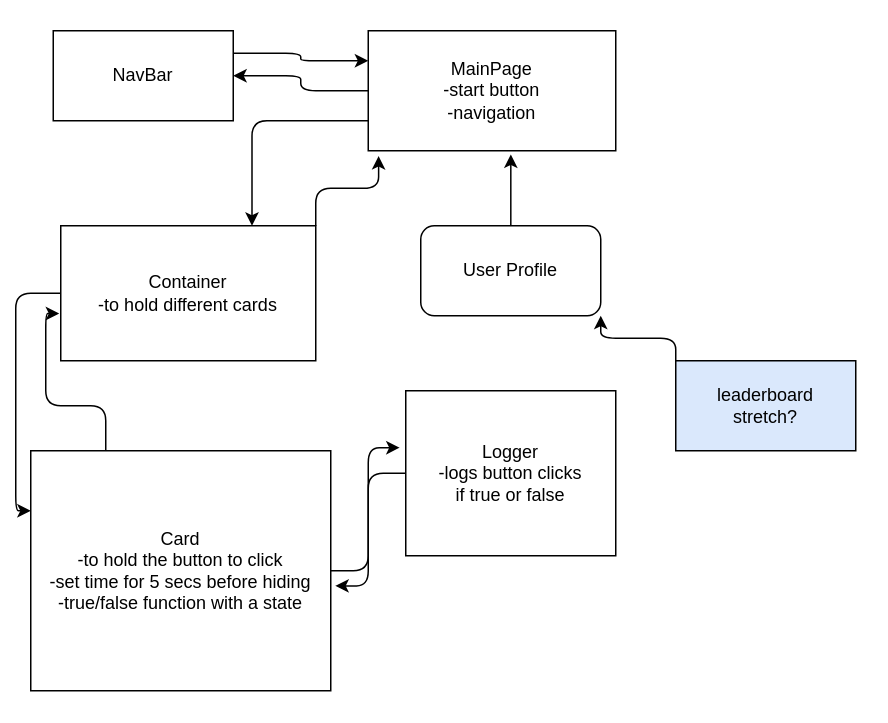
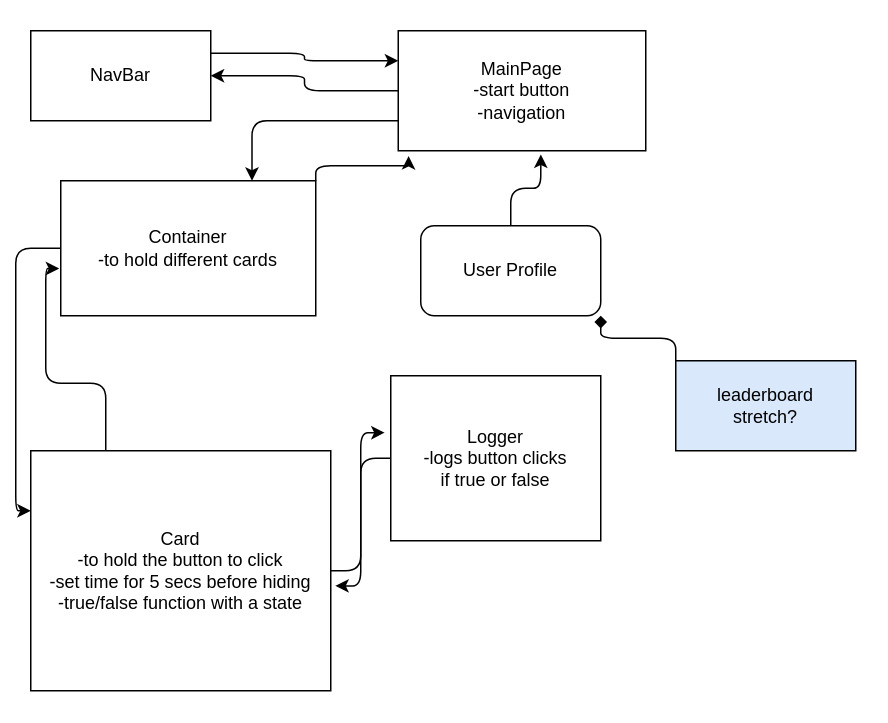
(143, 76) -> (121, 76)
(492, 91) -> (522, 91)
(188, 293) -> (188, 248)
(601, 326) -> (601, 328)
(511, 473) -> (496, 458)
